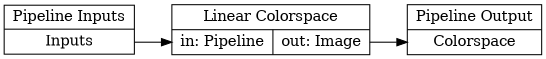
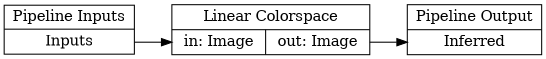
(222, 42) -> (219, 42)
(474, 42) -> (474, 42)
